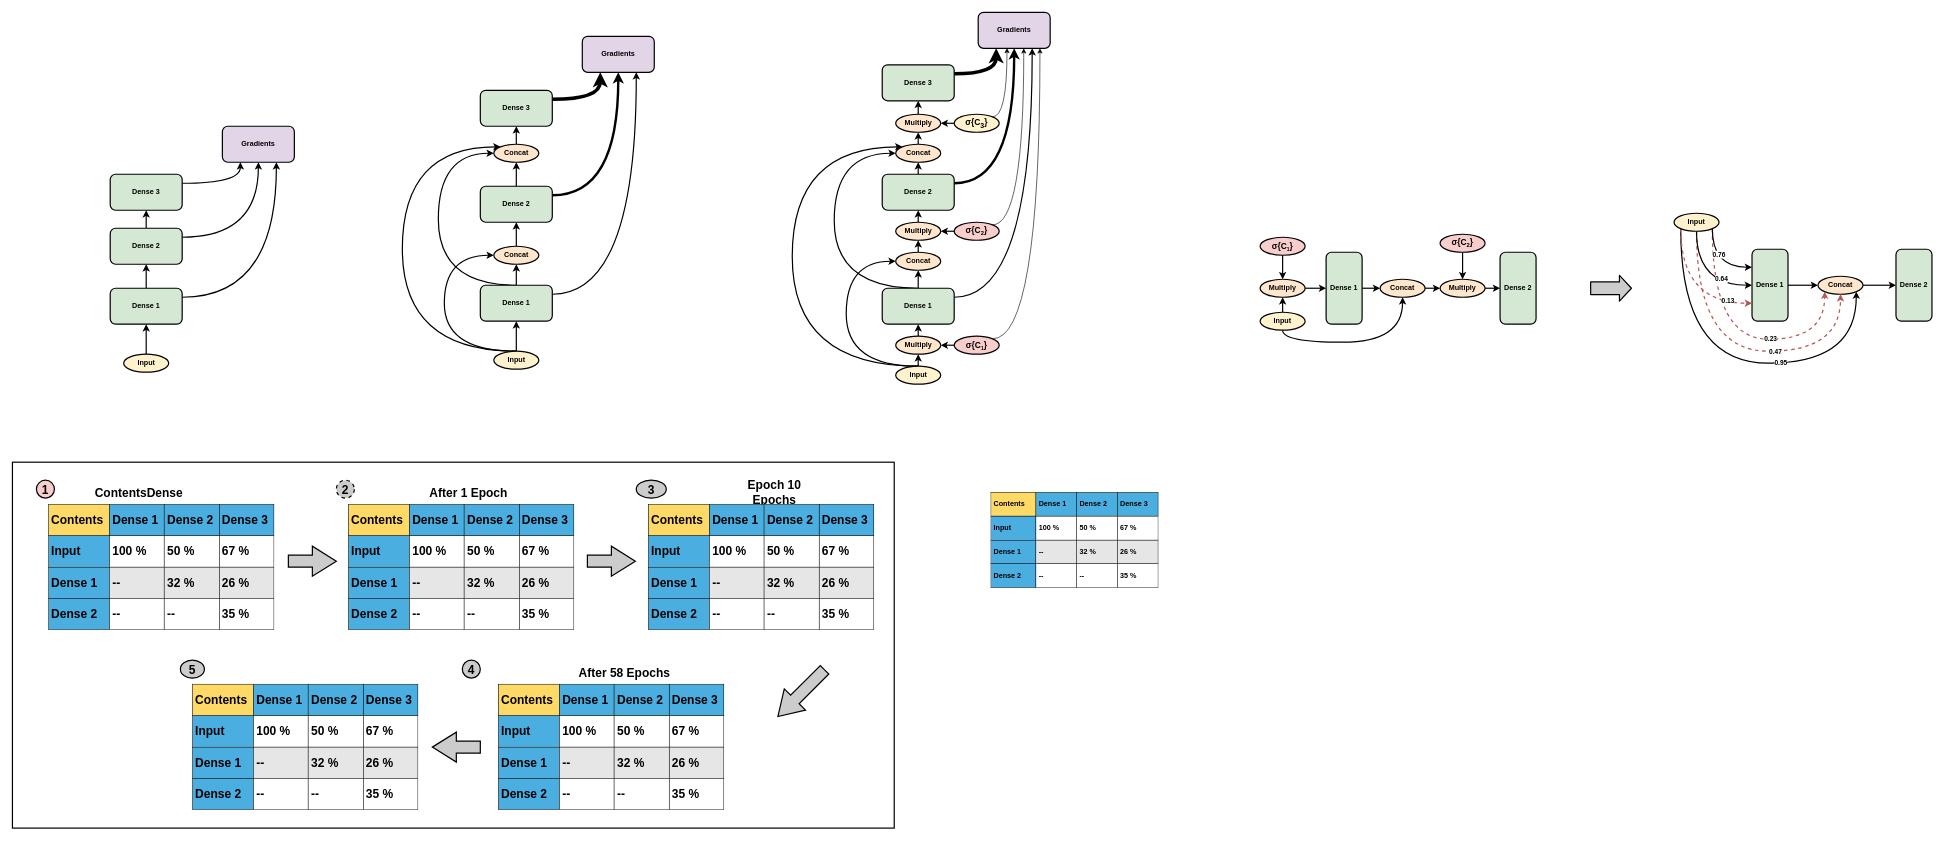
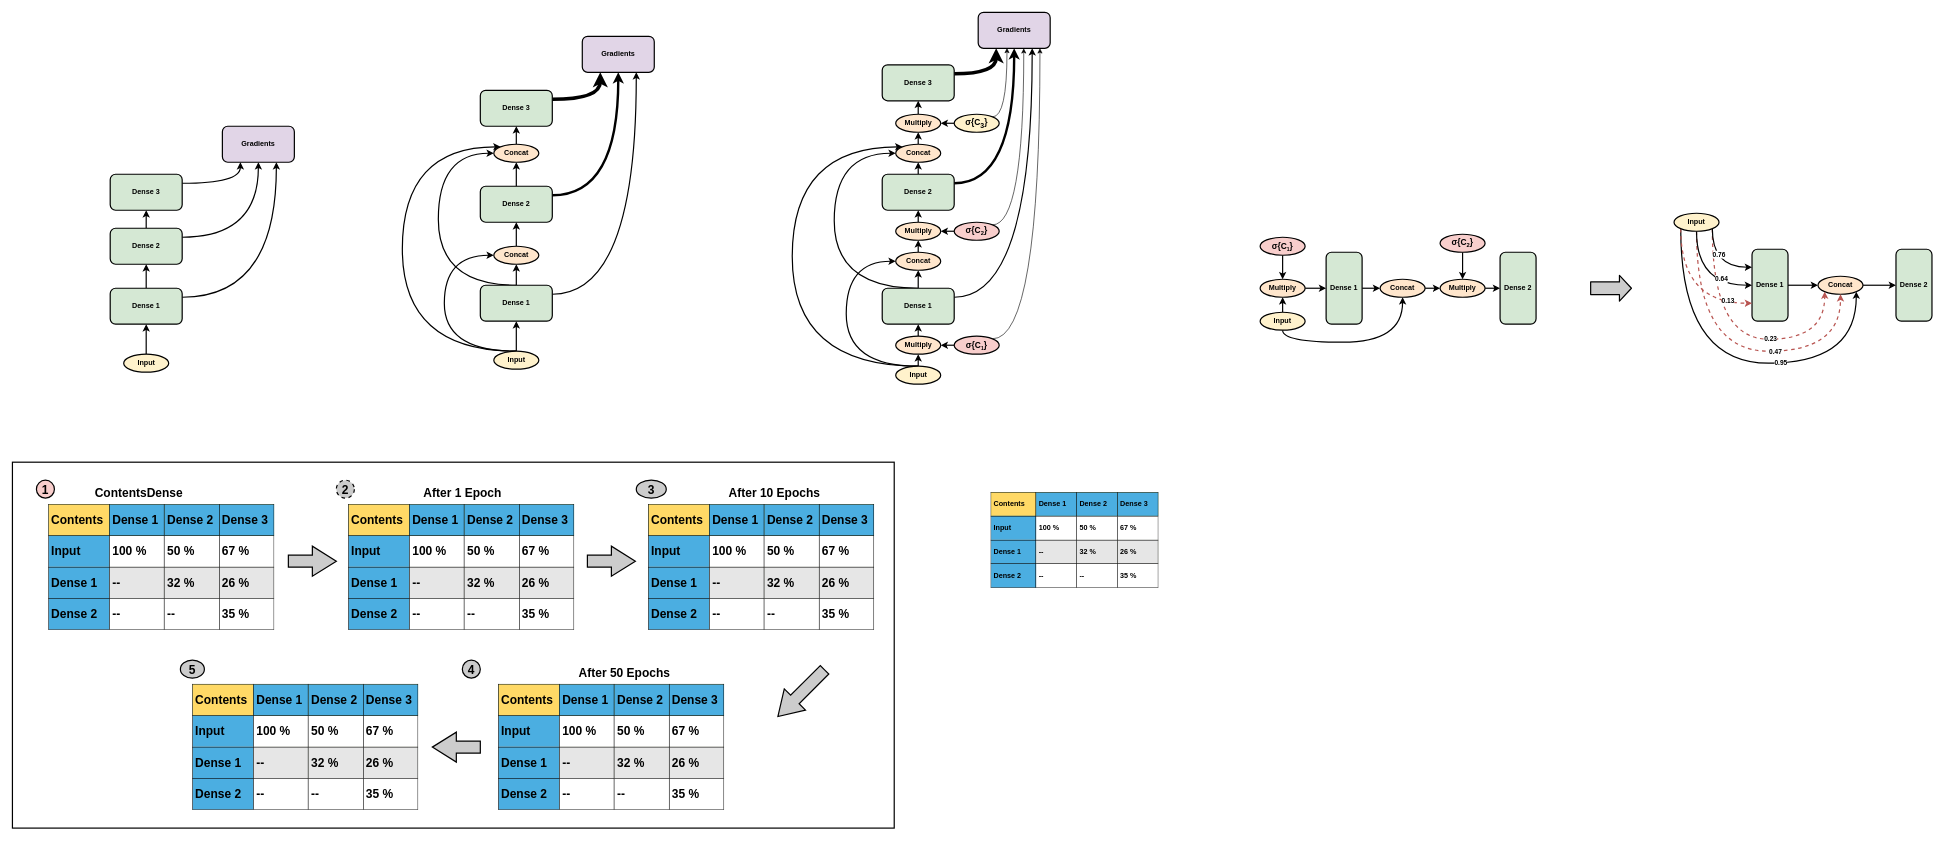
(469, 492) -> (463, 492)
(775, 492) -> (775, 492)
(625, 672) -> (625, 672)
